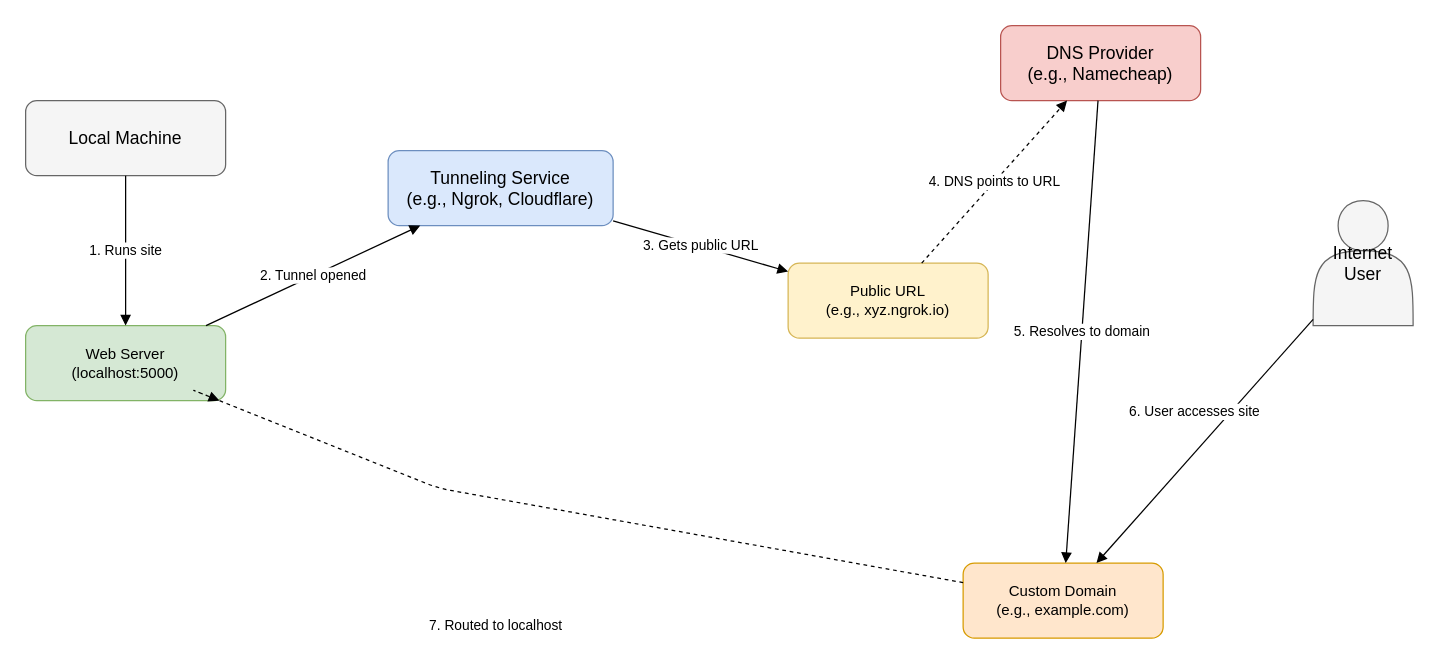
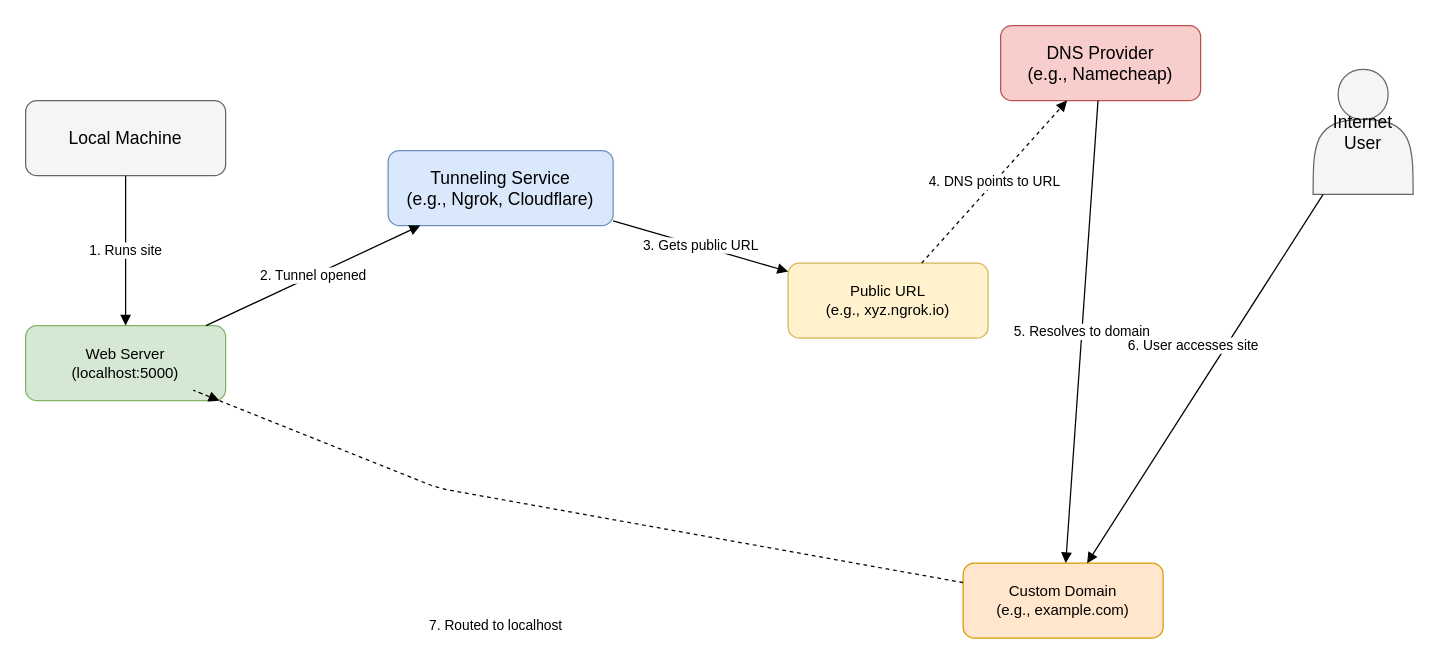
(1363, 263) -> (1363, 132)
